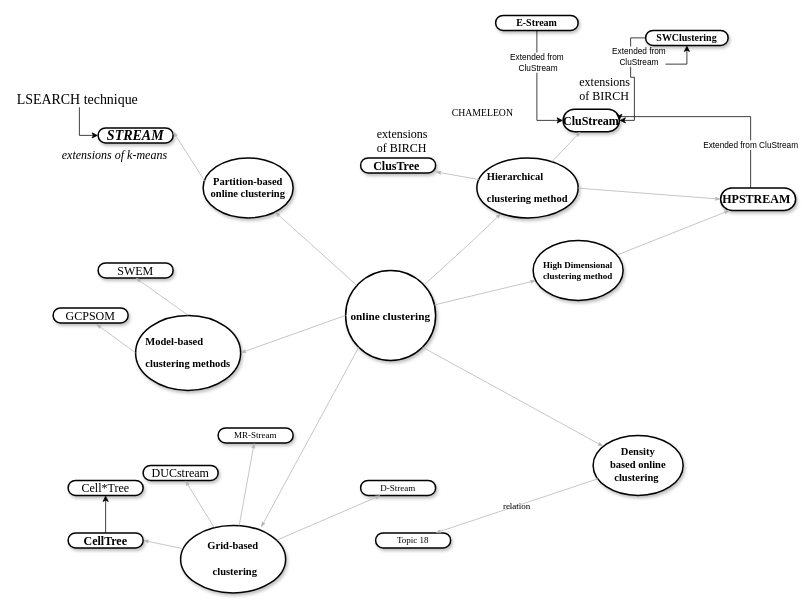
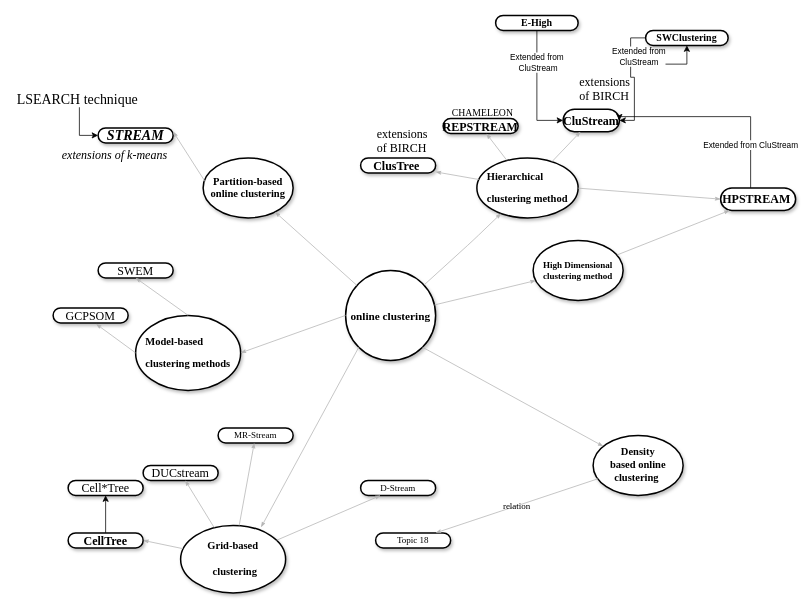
(537, 23) -> (537, 23)
none -> (480, 126)
none -> (498, 149)
